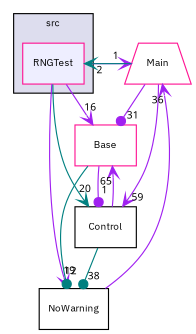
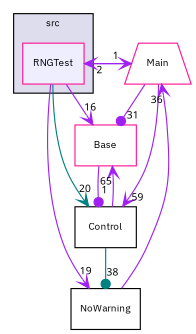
(114, 64) -> (114, 64)
(62, 220) -> none
